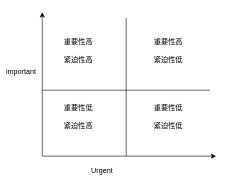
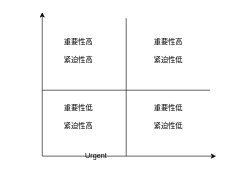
(21, 72) -> none
(102, 171) -> (96, 156)
